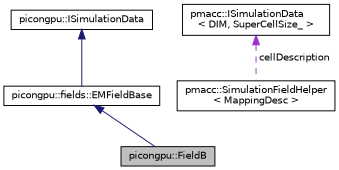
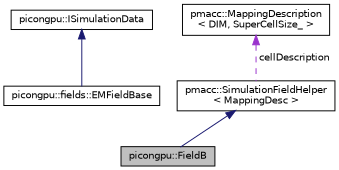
(256, 20) -> (256, 20)
(129, 129) -> (204, 132)
